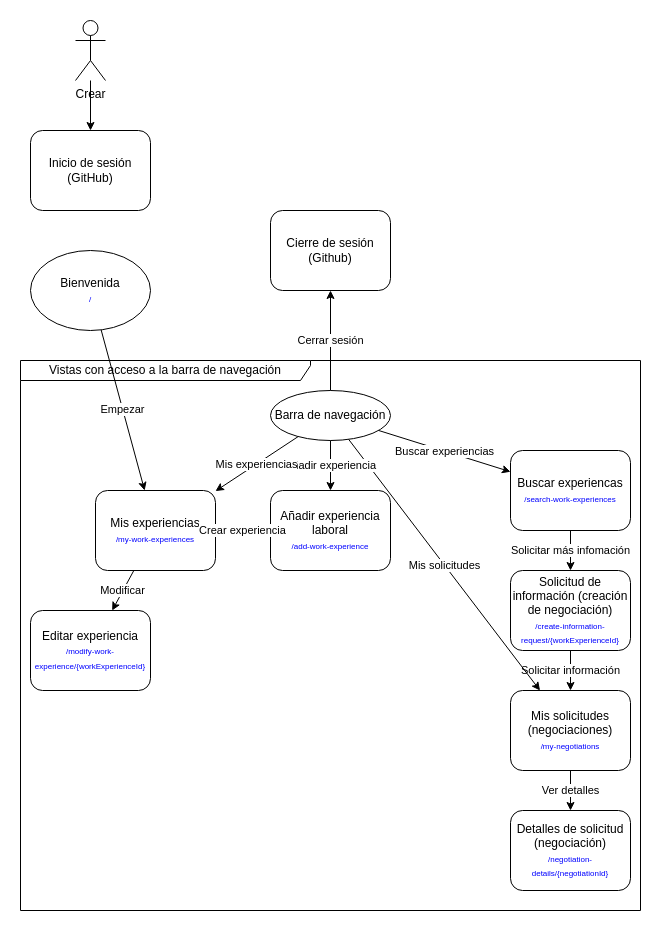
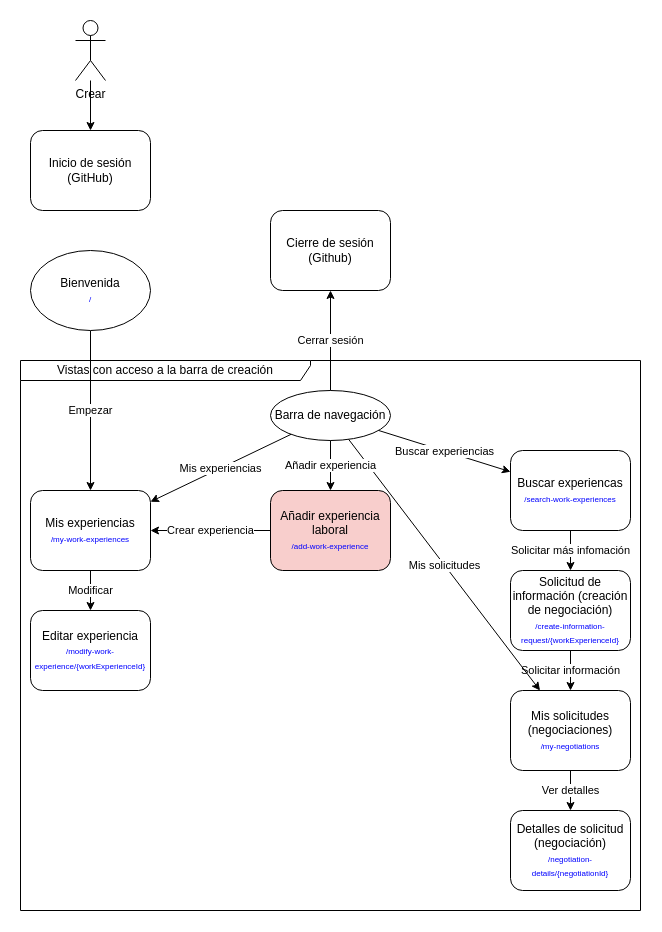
(166, 371) -> (166, 371)
(156, 531) -> (91, 531)
(331, 531) -> (331, 531)
